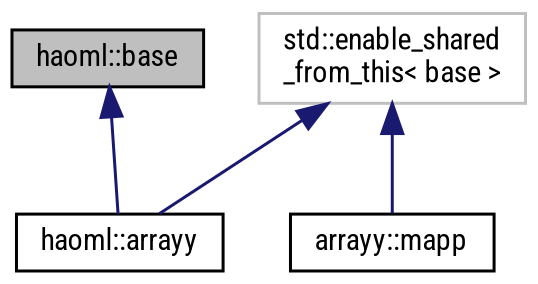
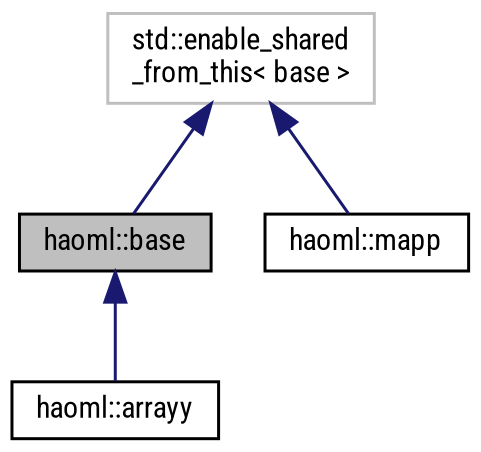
(231, 167) -> (164, 171)
(392, 243) -> (367, 243)
